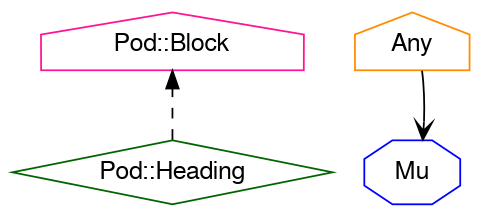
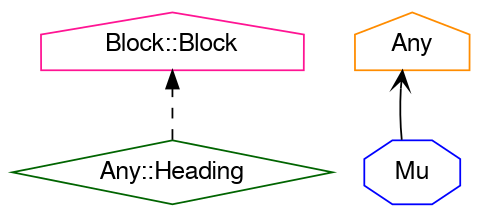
(172, 44) -> (172, 44)
(424, 96) -> (400, 114)
(172, 172) -> (172, 172)
